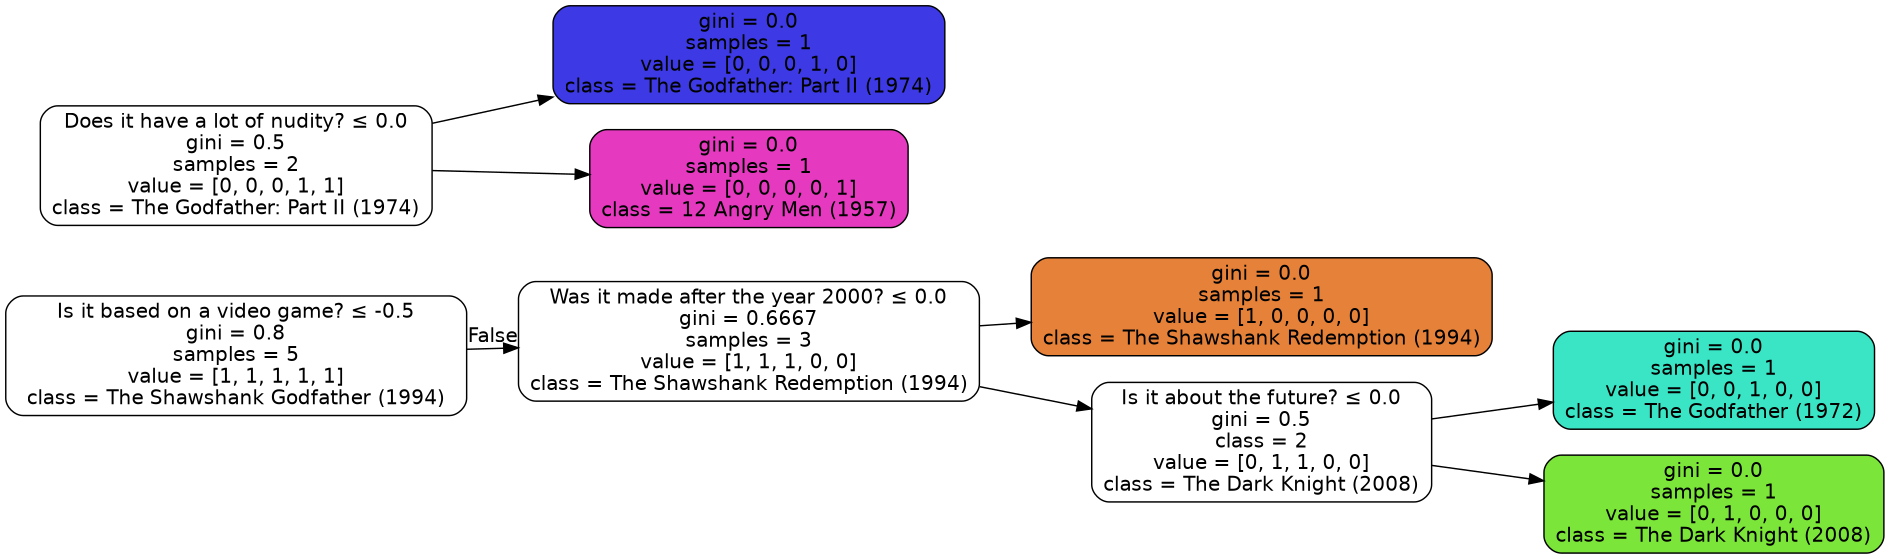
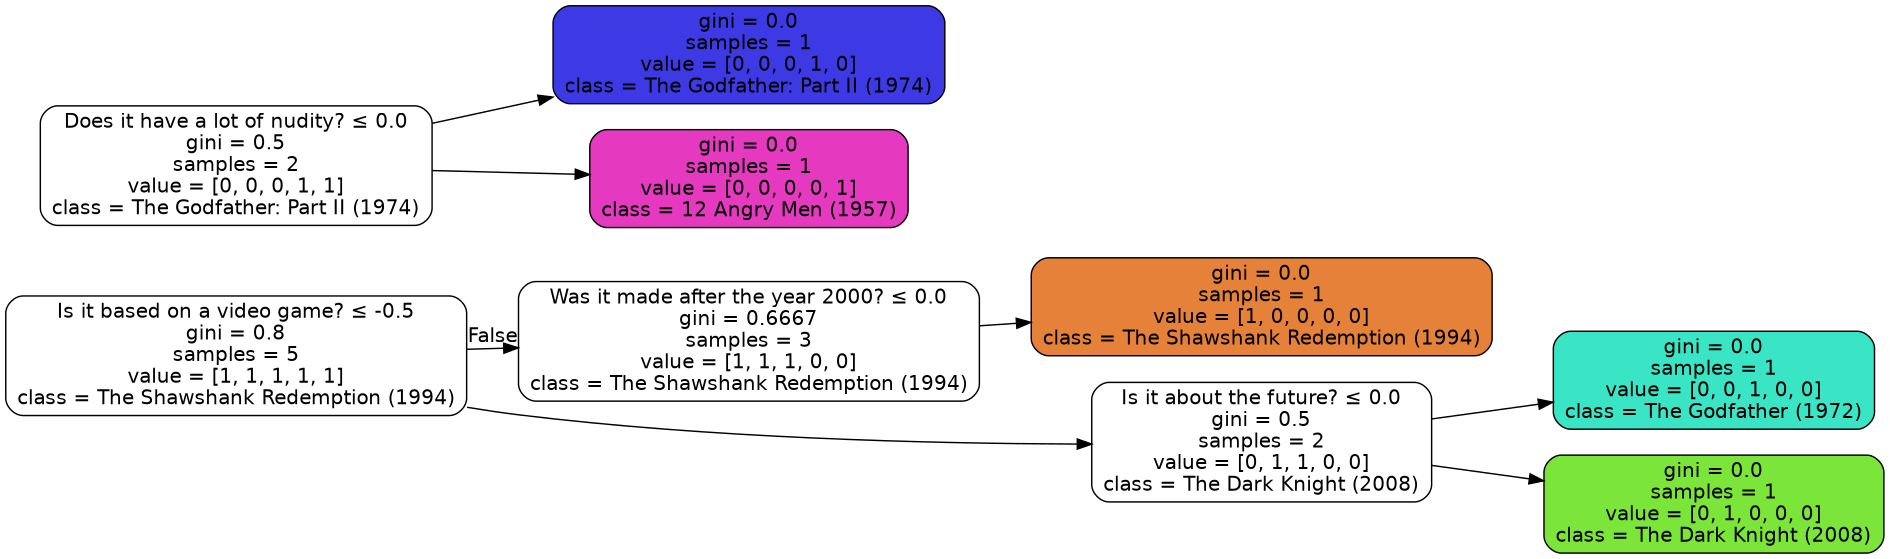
(1028, 396) -> (771, 436)
(236, 398) -> (236, 398)
(1262, 441) -> (1262, 441)
